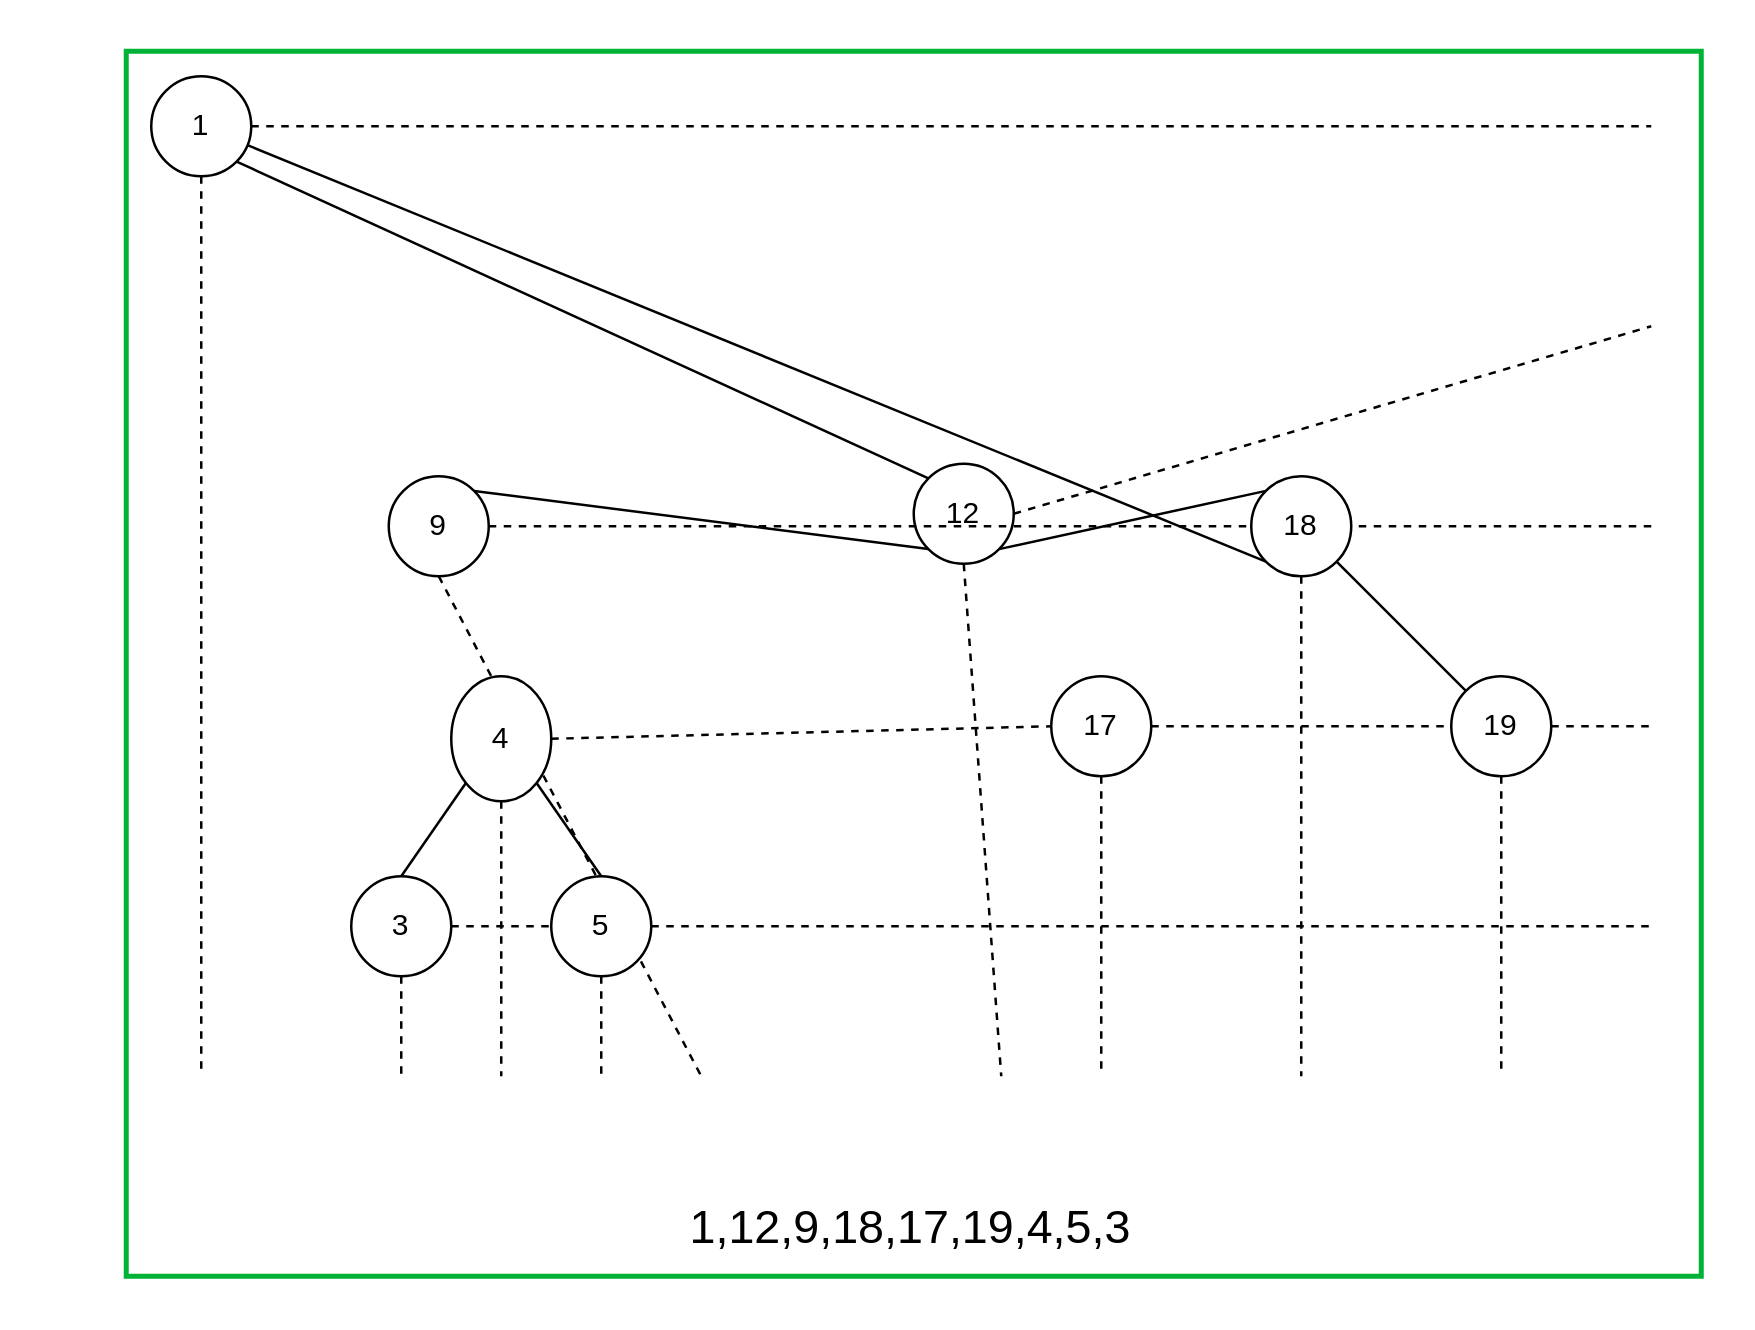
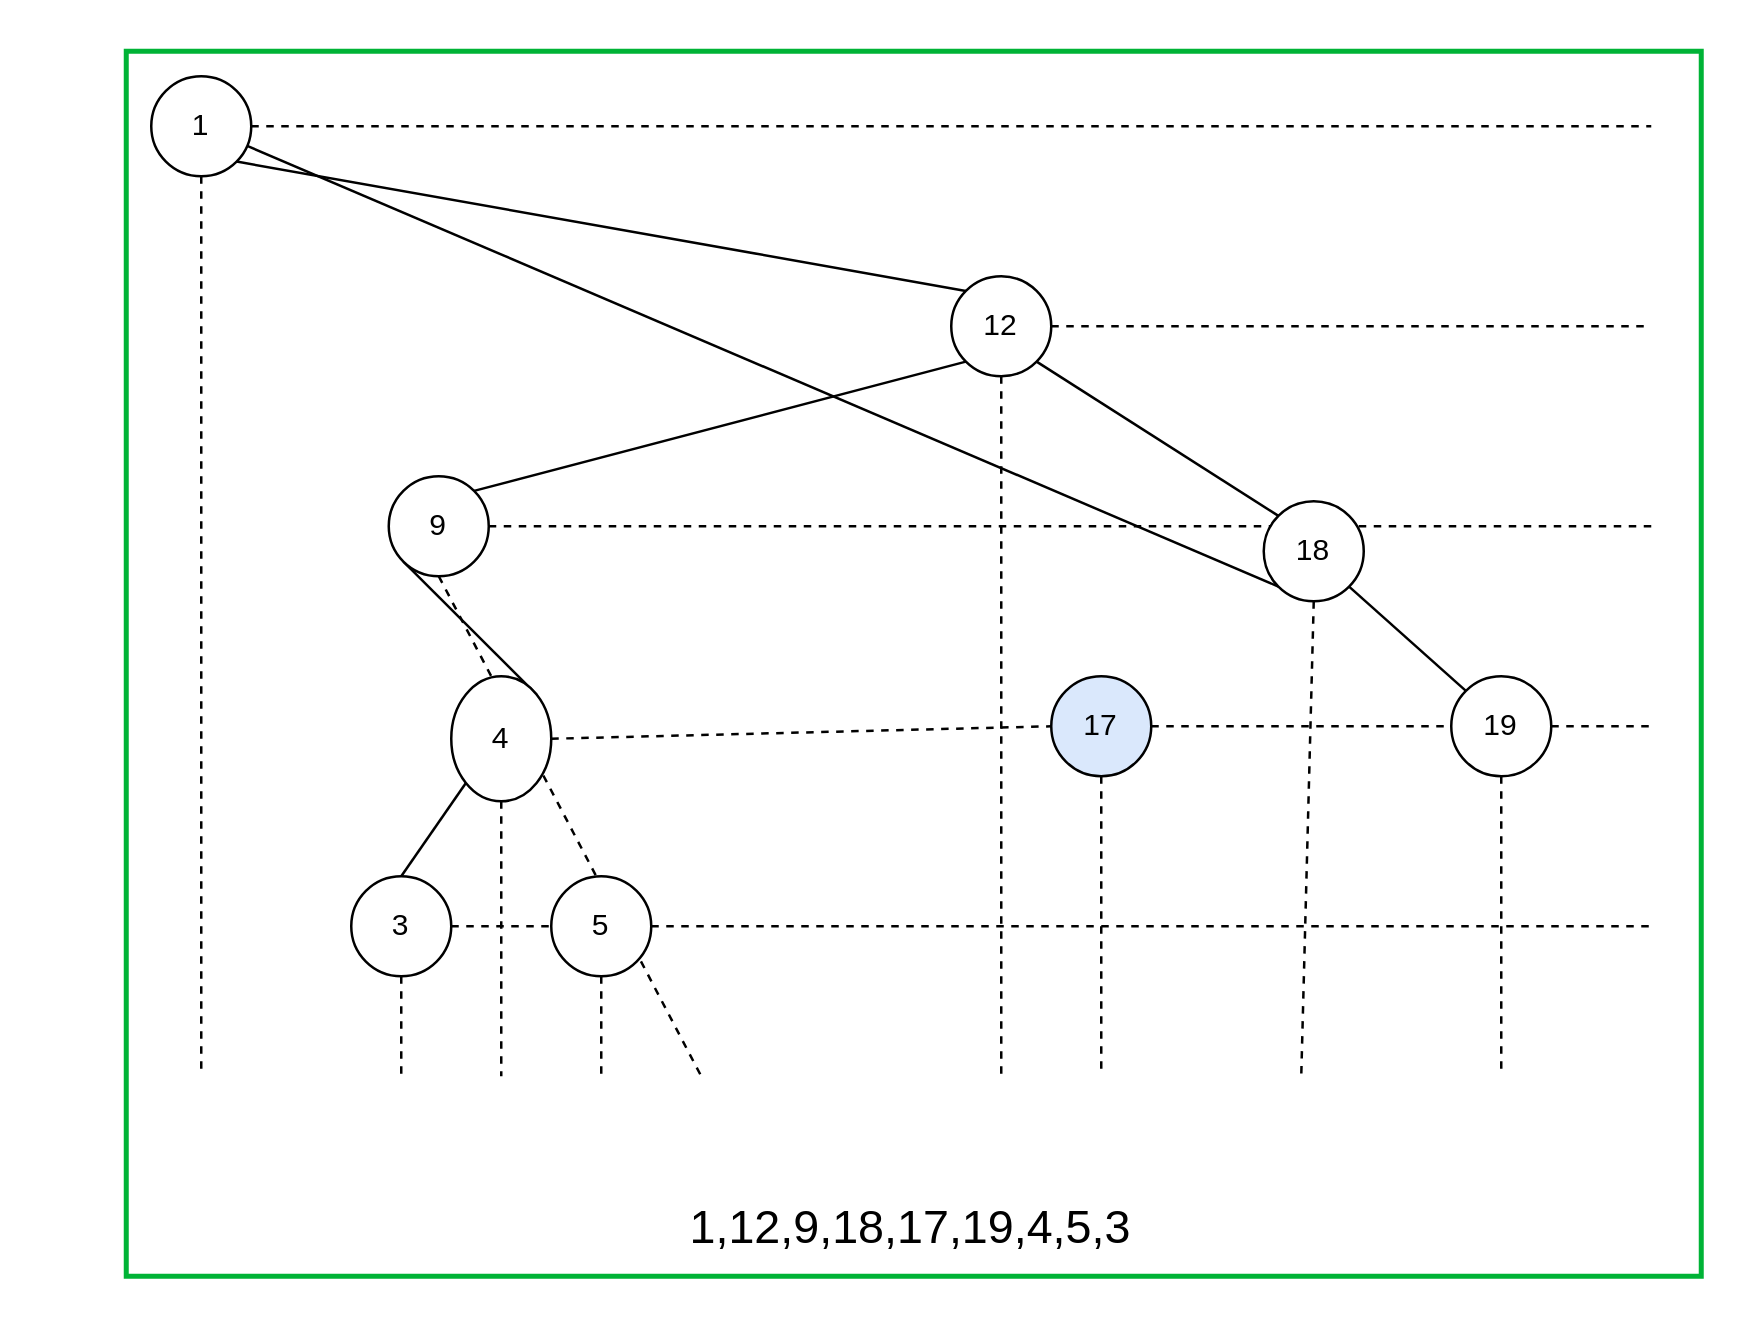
(964, 514) -> (1001, 326)
(1301, 526) -> (1314, 551)
none -> (498, 656)
(1101, 726) -> (1101, 726)
(548, 799) -> none
